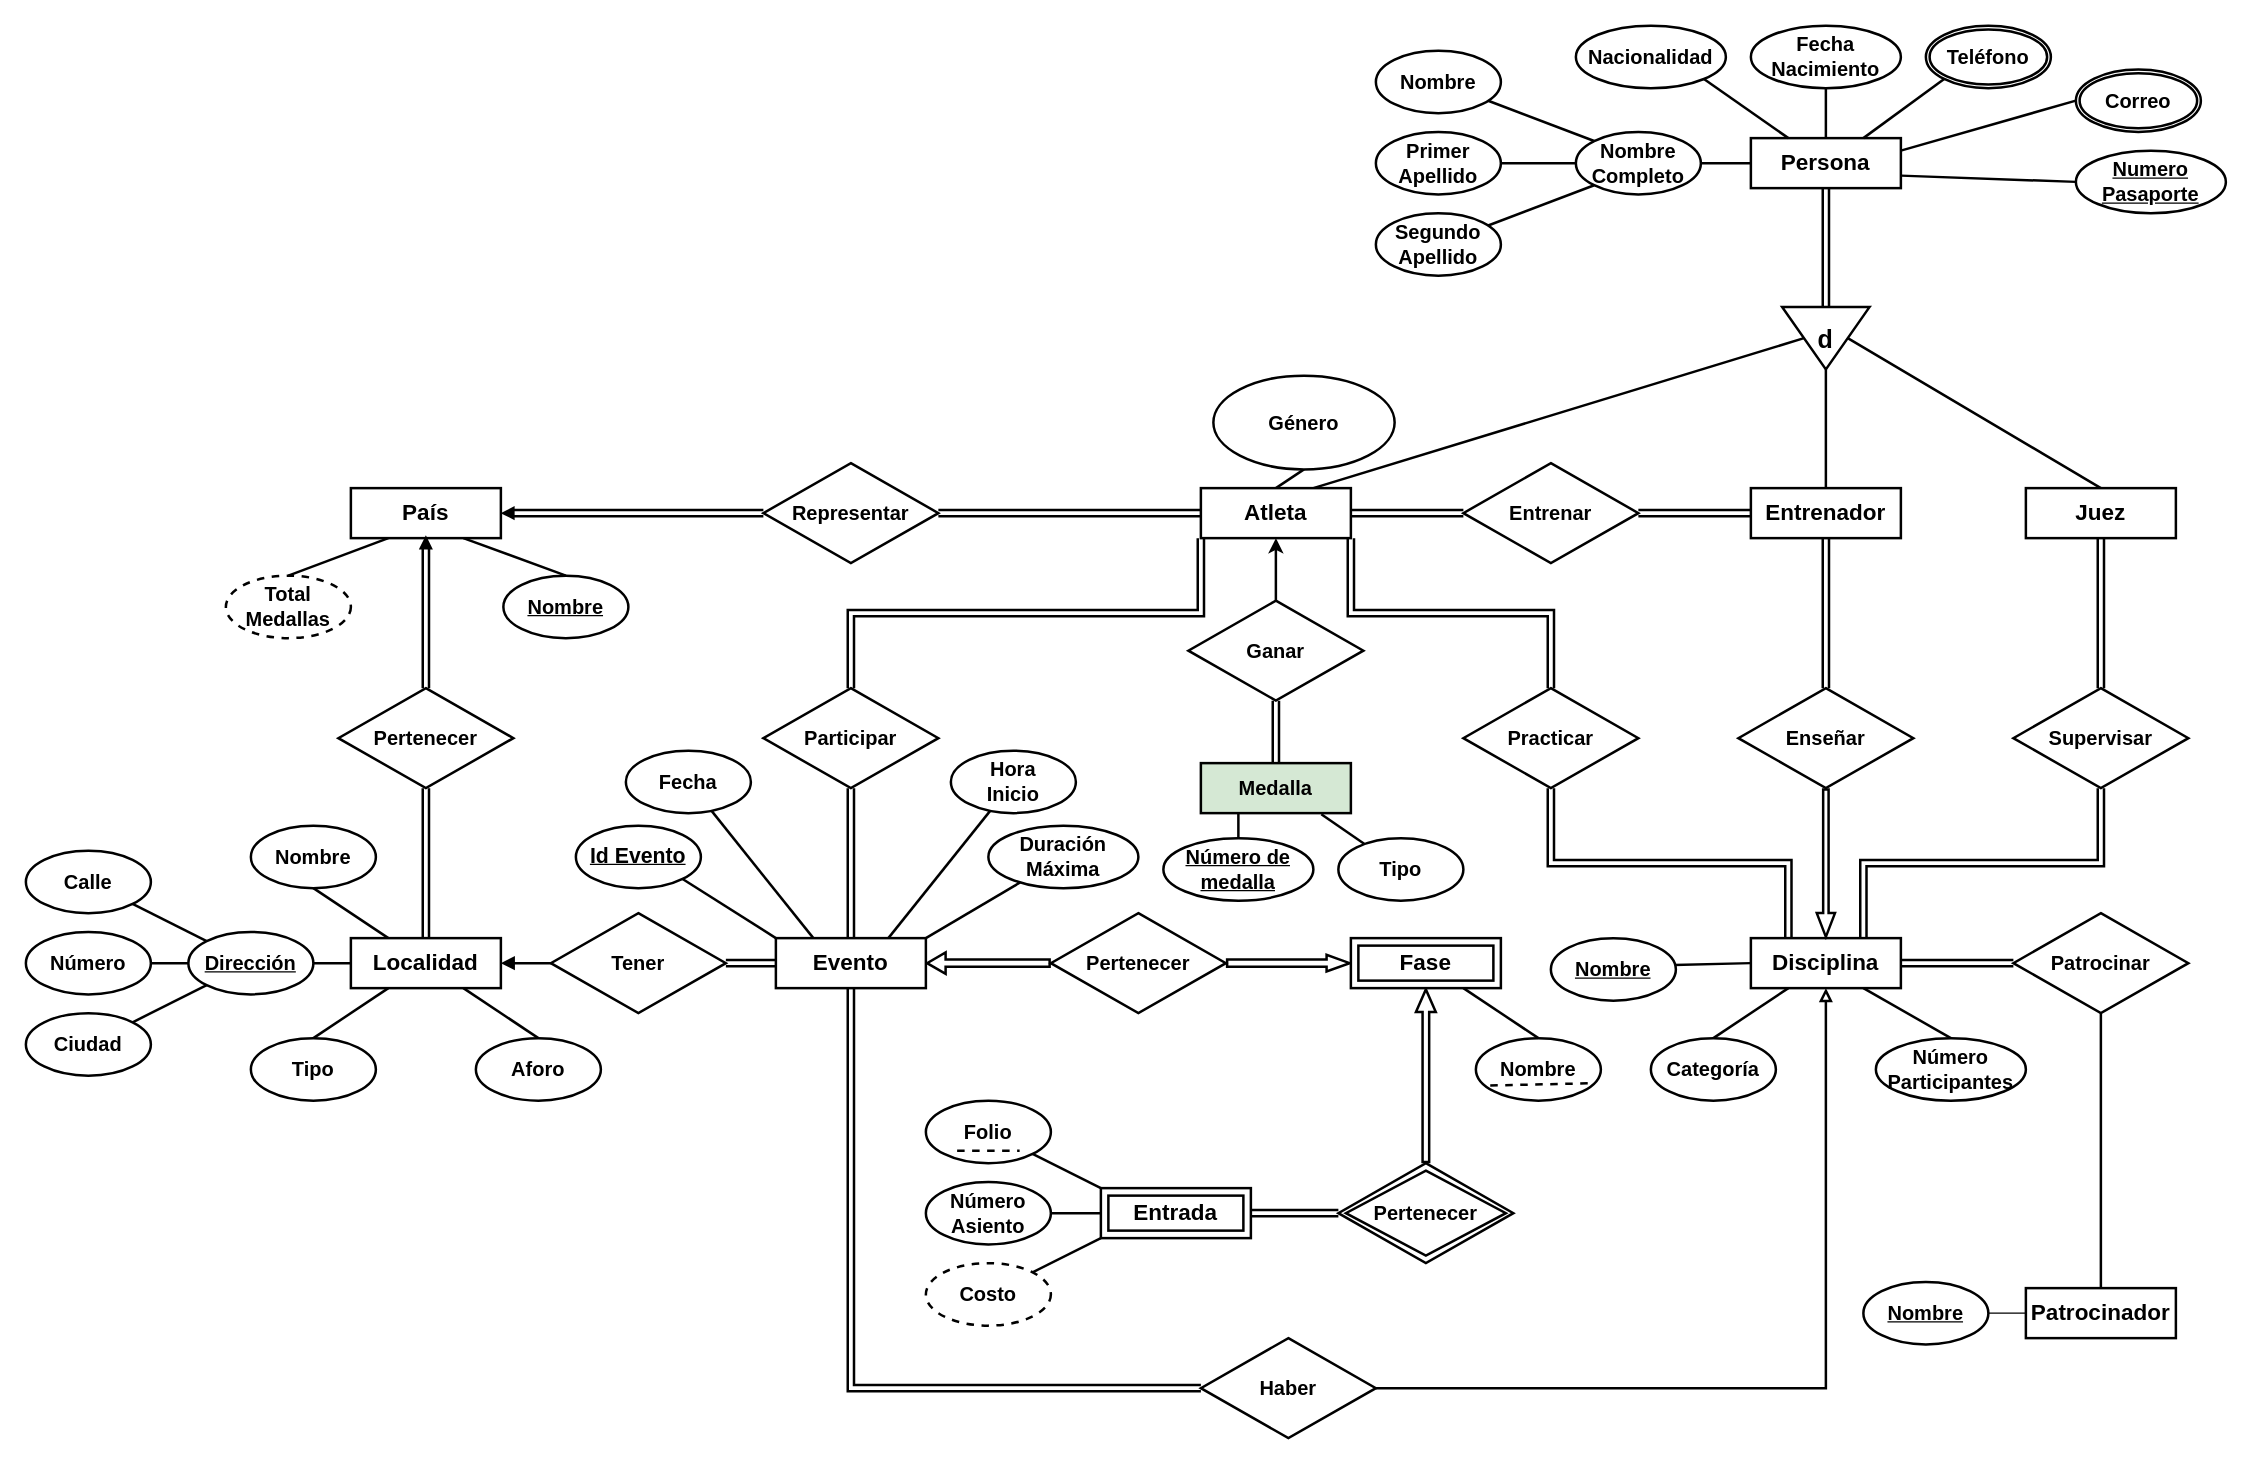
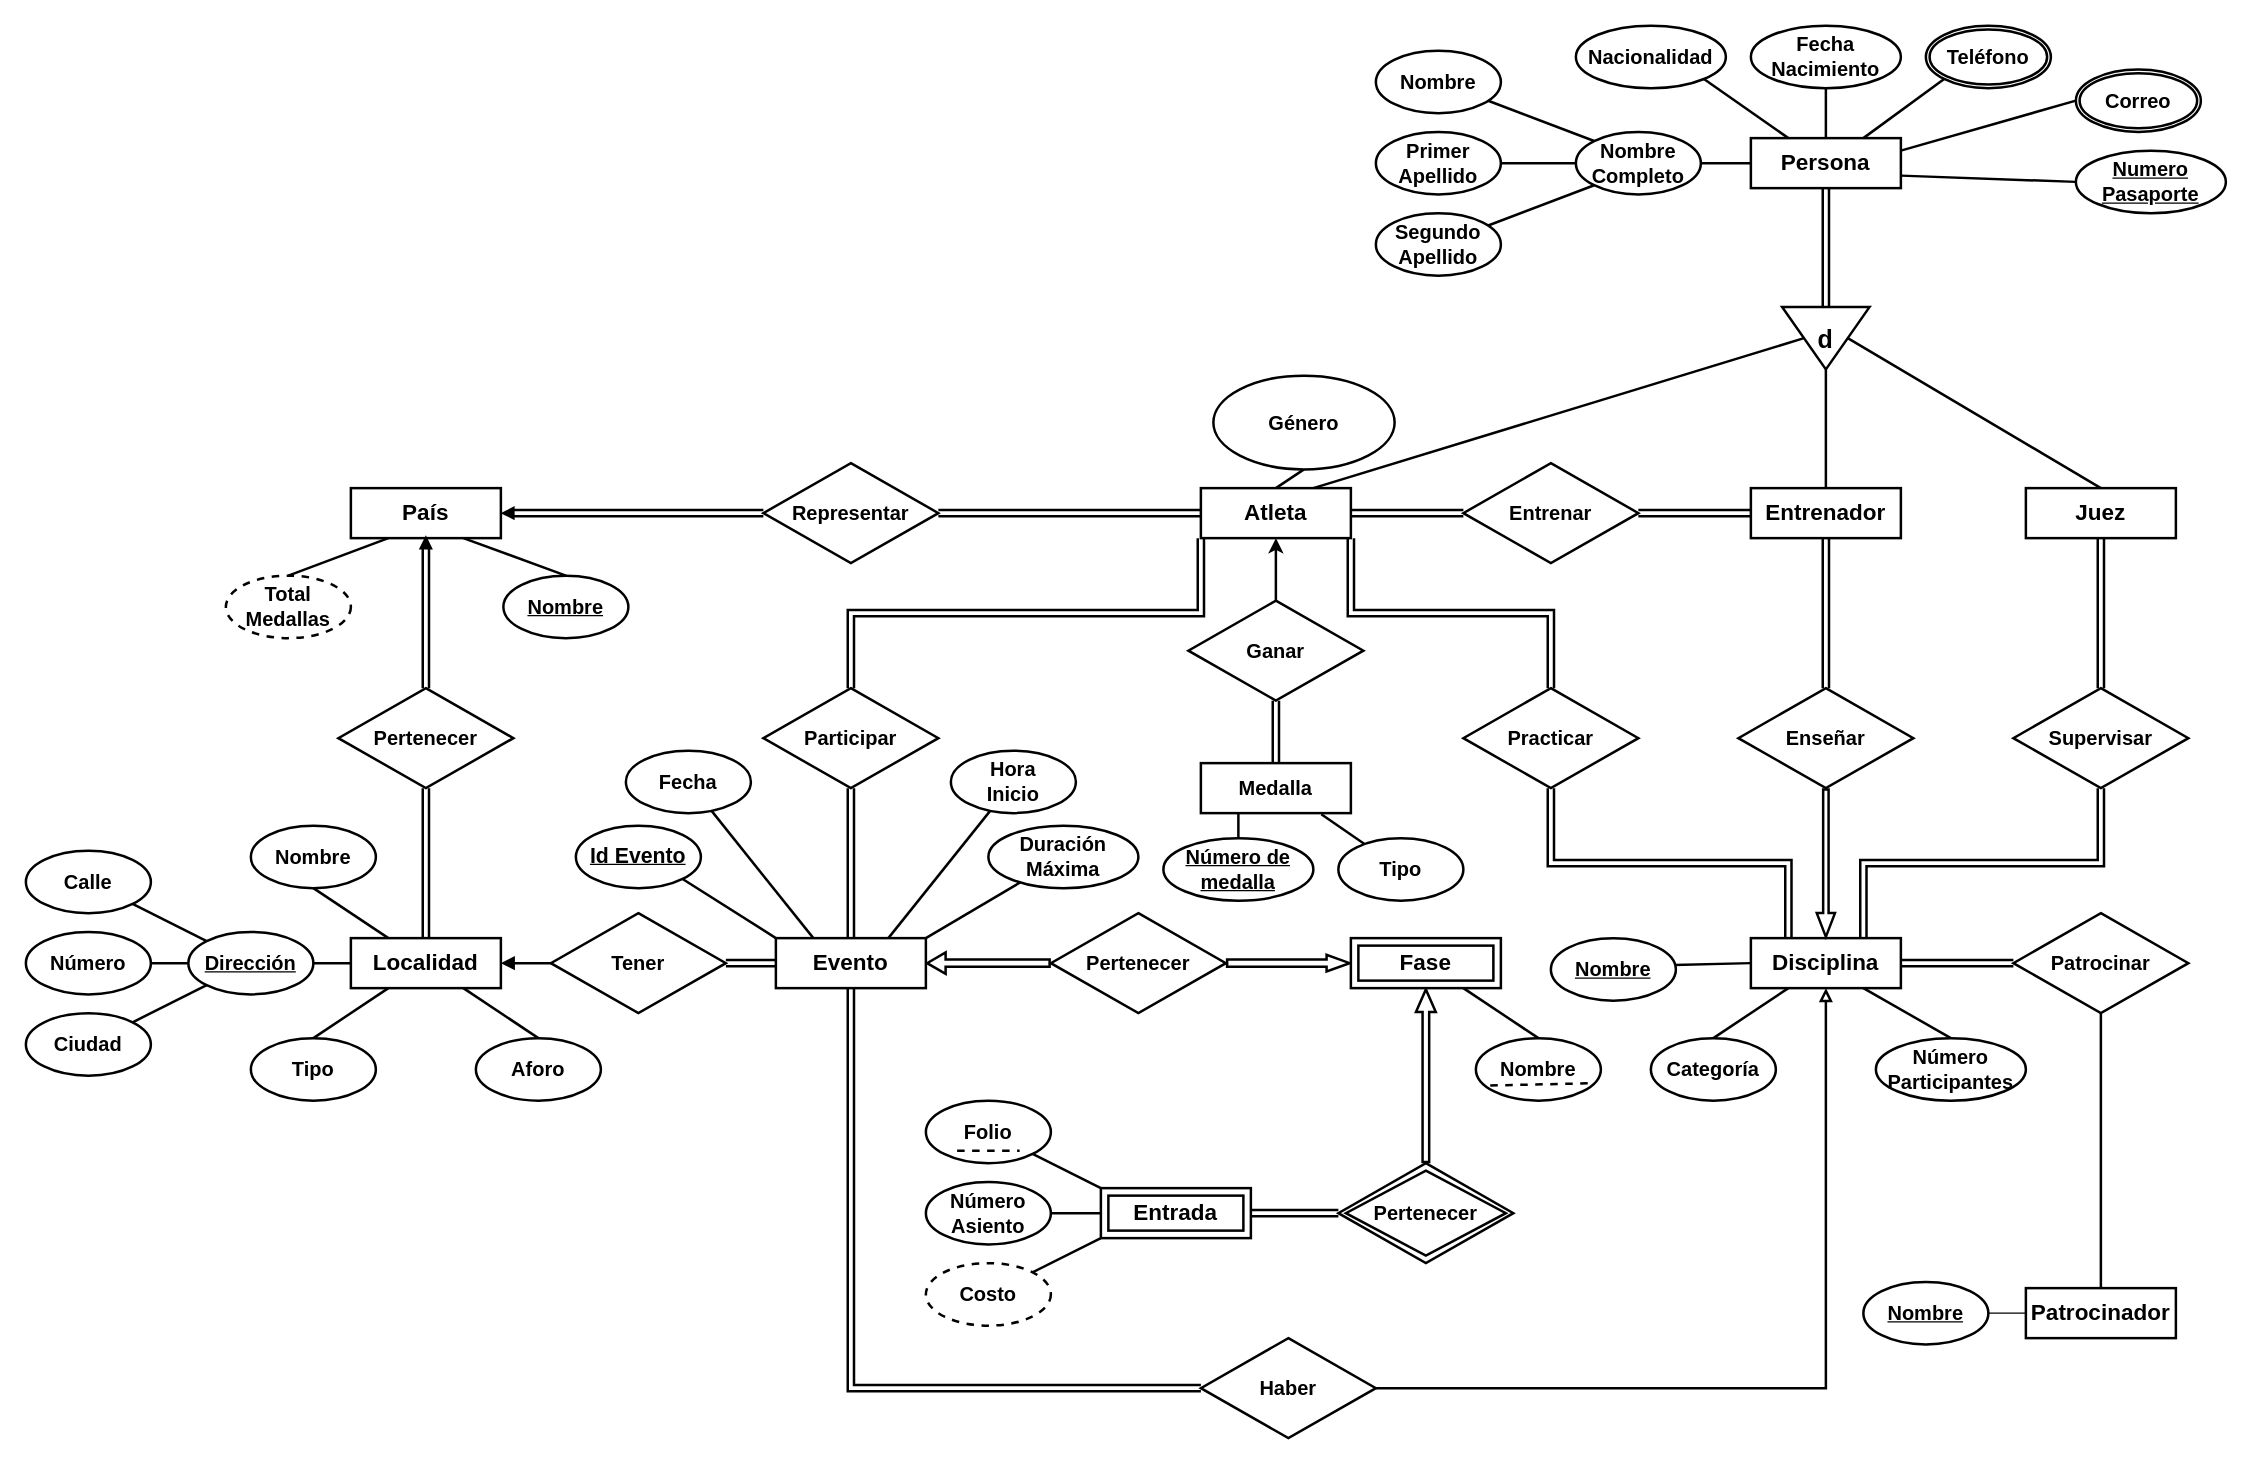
(1276, 788) -> (1276, 788)
